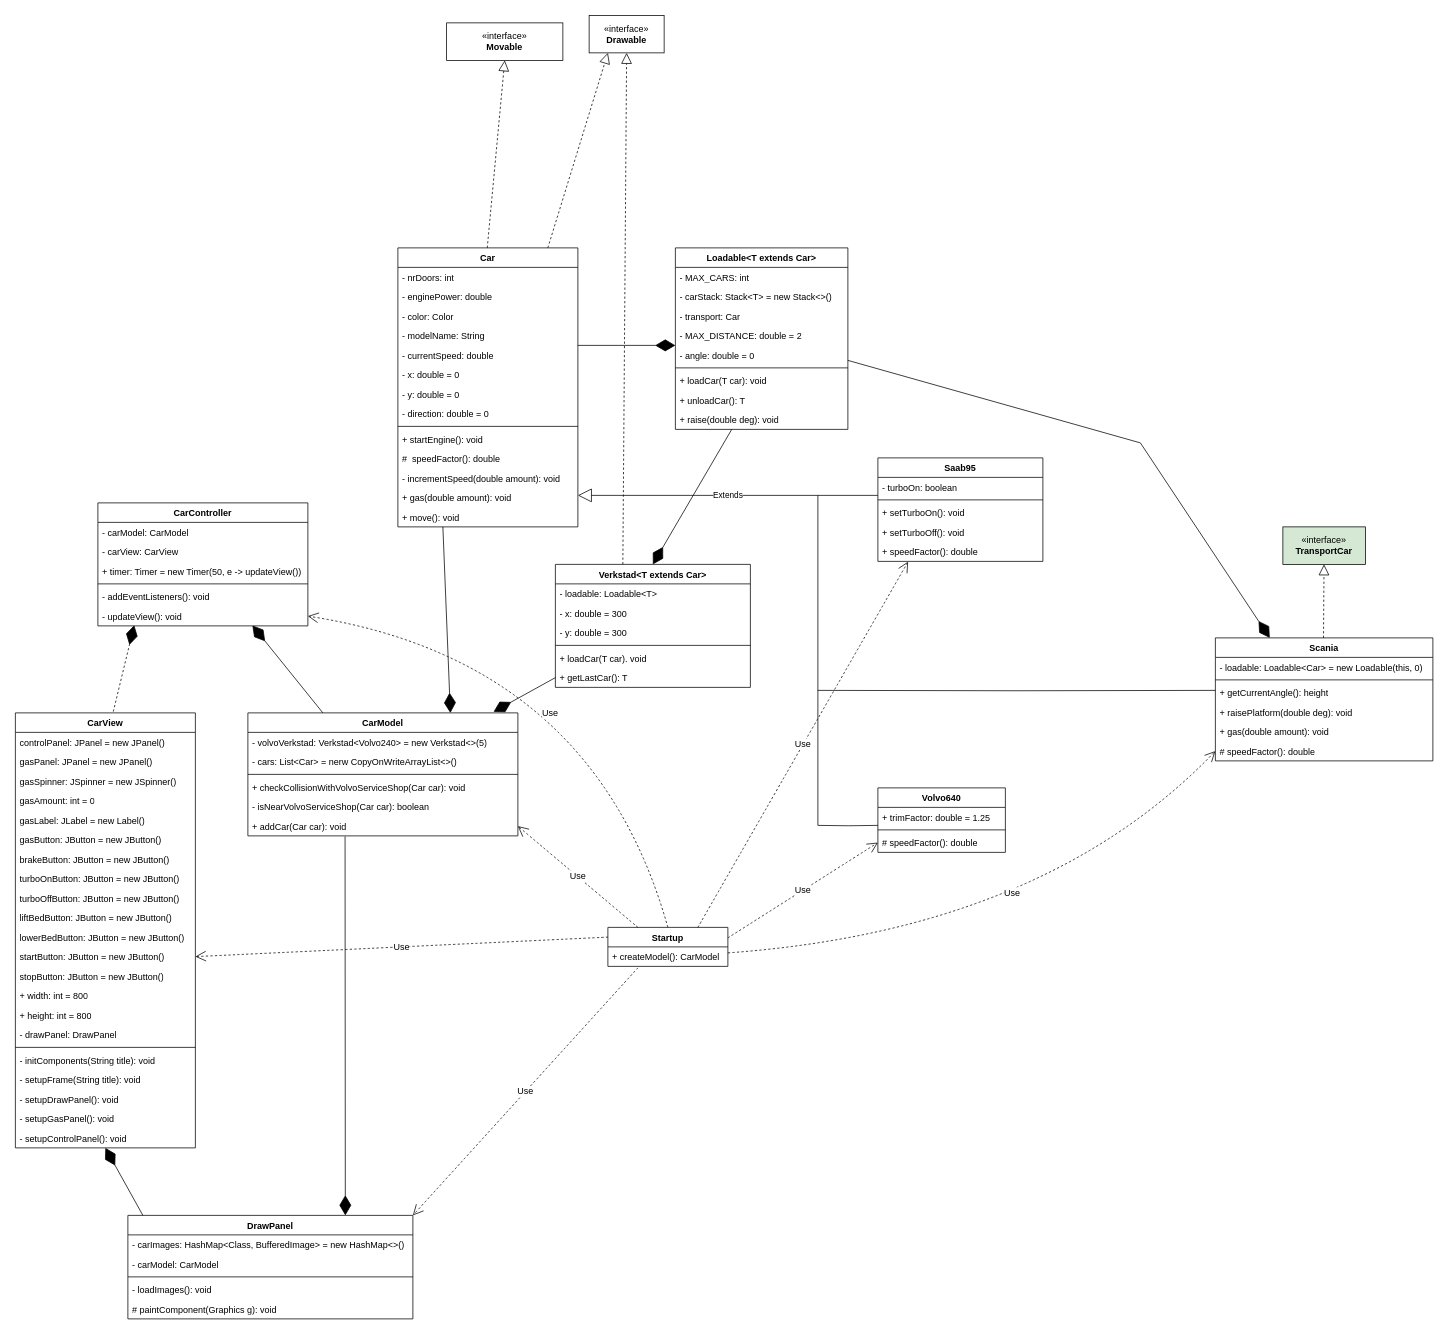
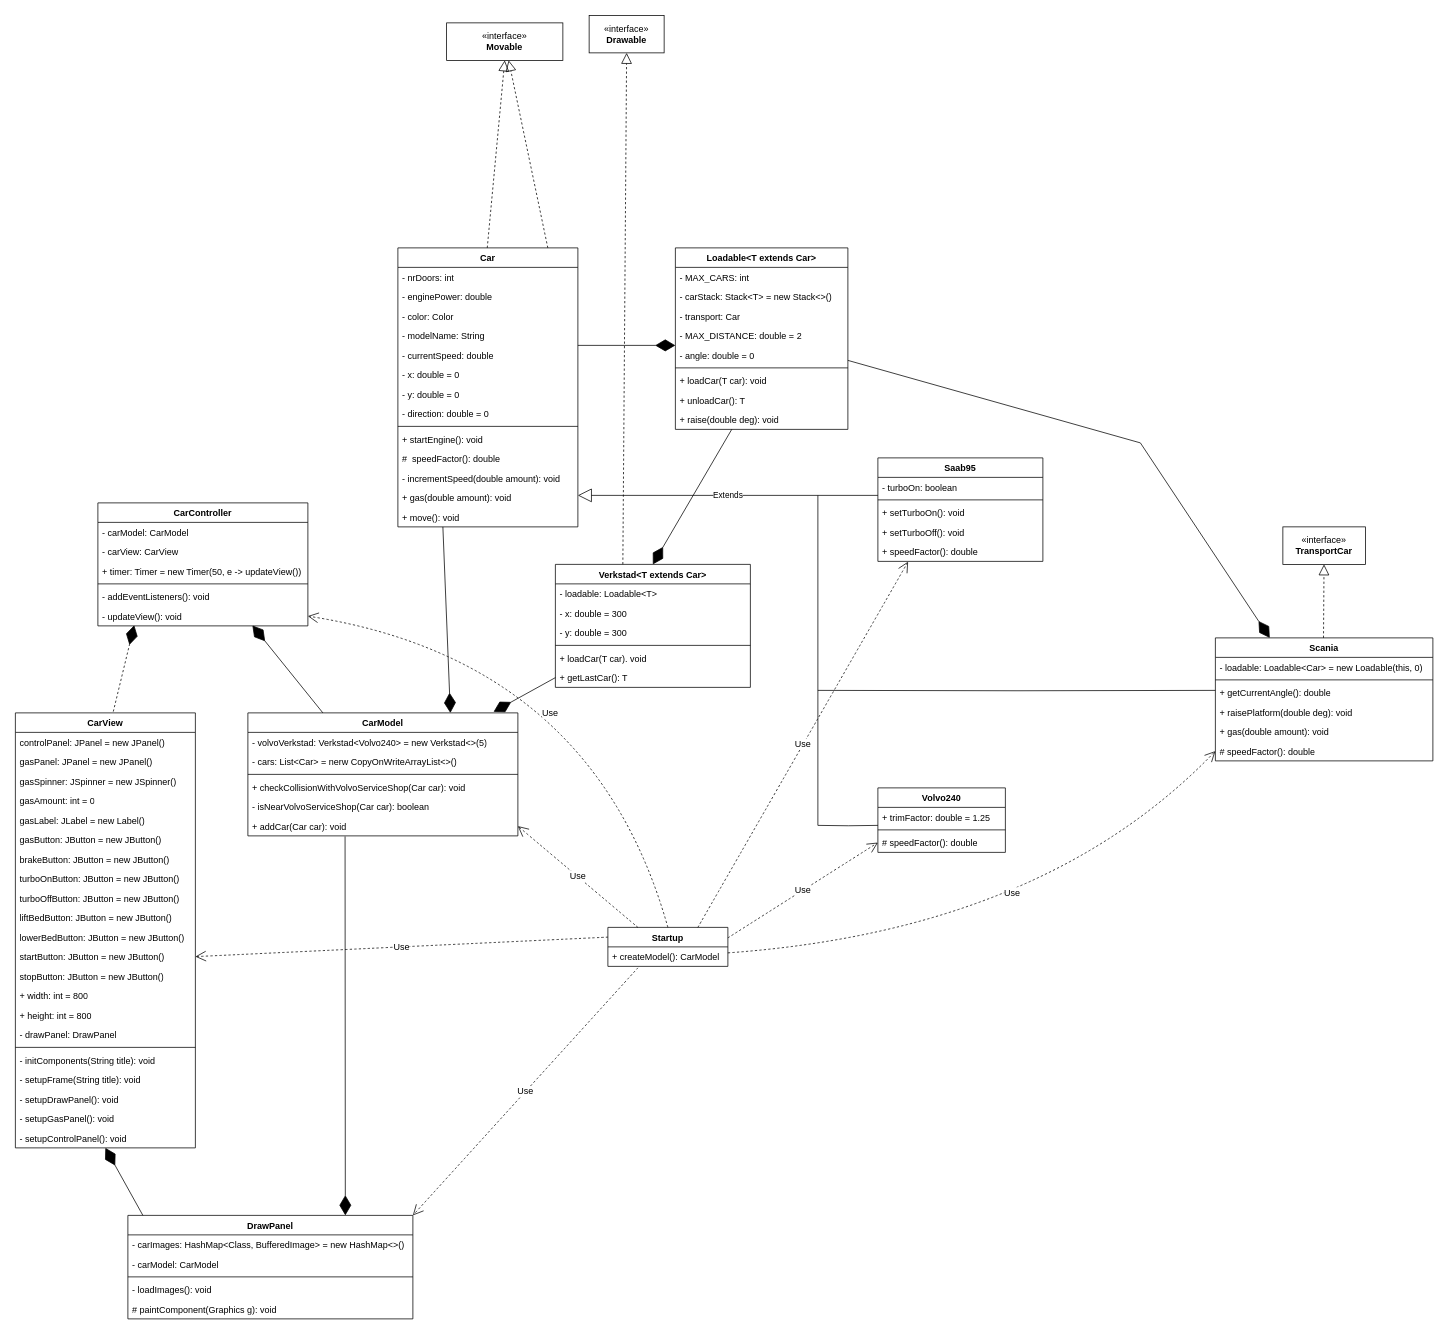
(576, 156) -> (529, 159)
(1324, 546) -> (1324, 546)
(1282, 694) -> (1282, 694)
(942, 799) -> (942, 799)
